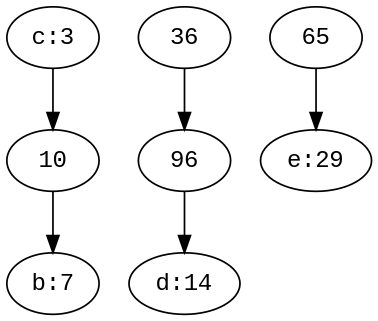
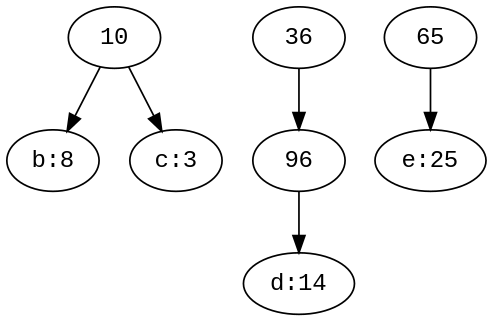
(53, 91) -> (141, 91)
(316, 161) -> (430, 161)
(53, 284) -> (53, 161)
